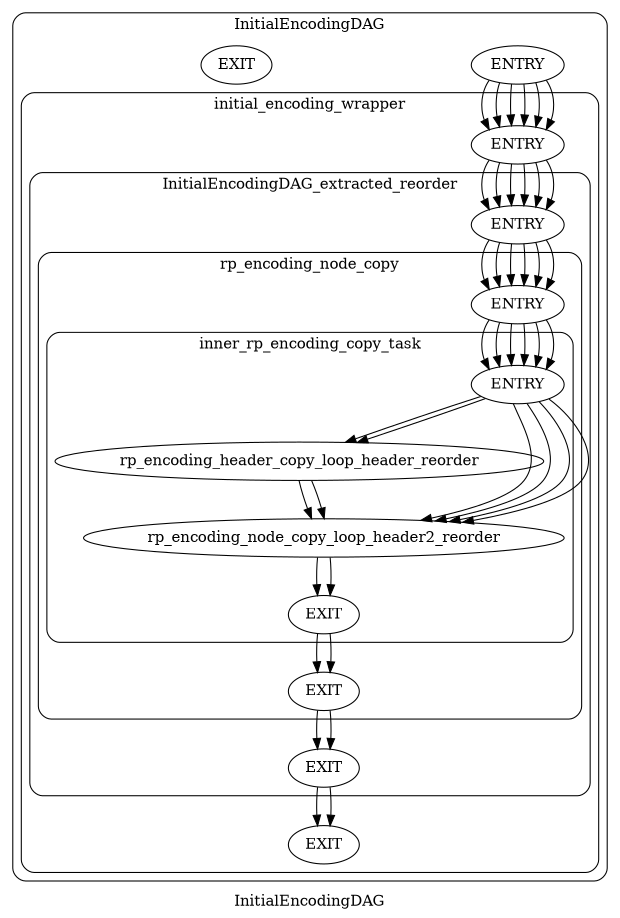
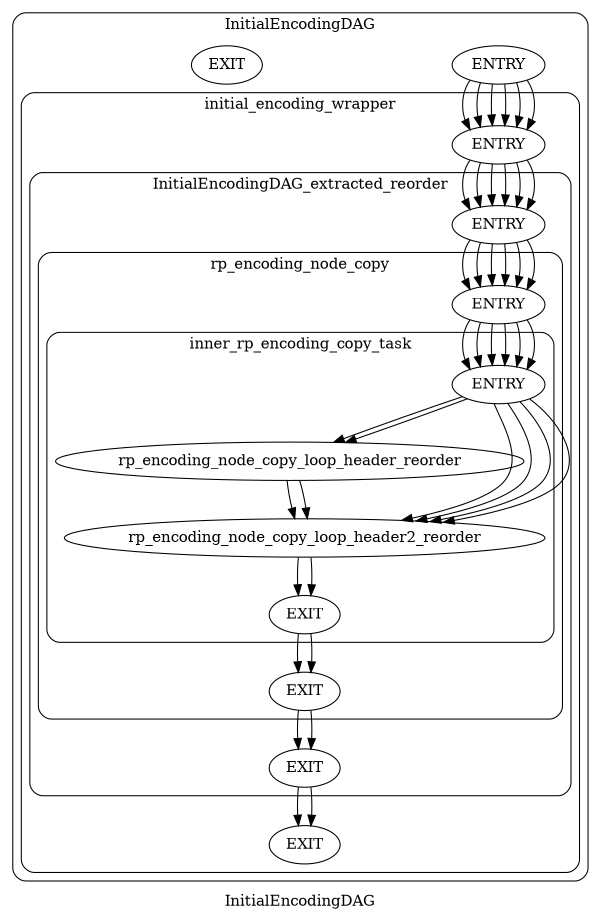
(299, 461) -> (290, 461)
